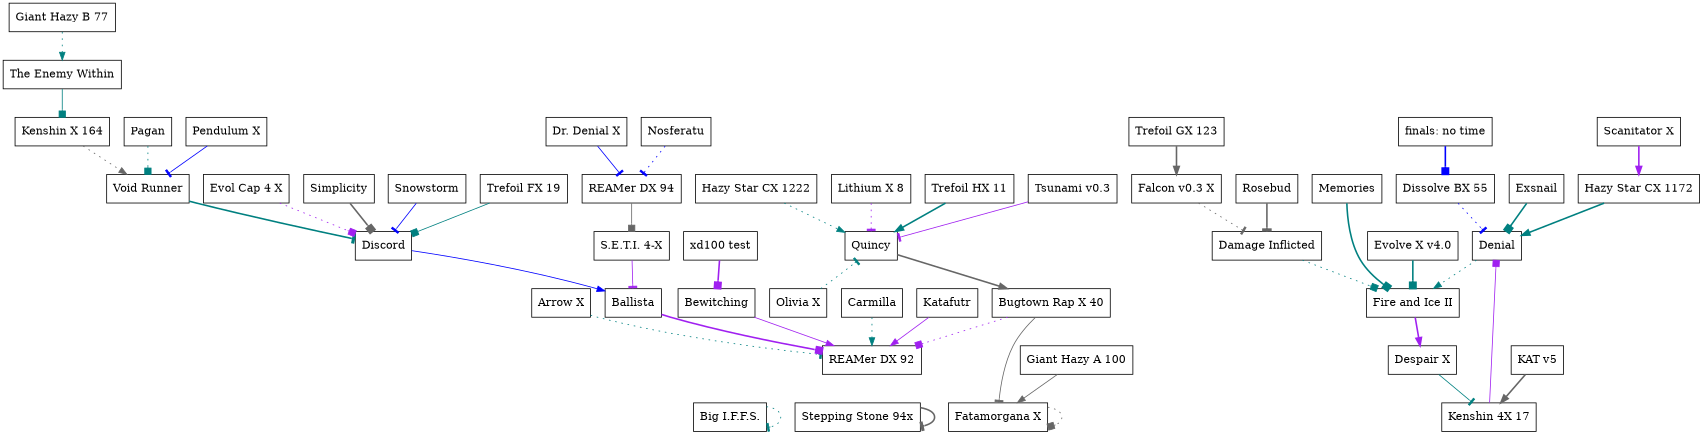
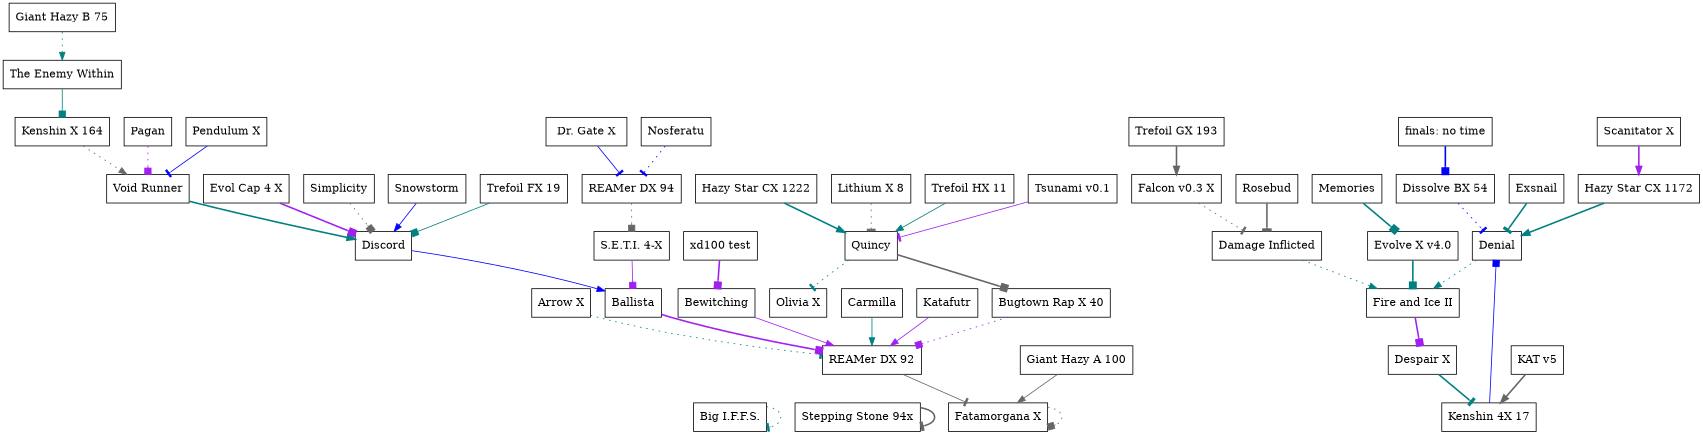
(62, 17) -> (62, 17)
(586, 132) -> (586, 132)
(1176, 132) -> (1176, 132)
(148, 156) -> (148, 156)
(1073, 189) -> (1073, 189)
(1445, 189) -> (1445, 189)
(632, 213) -> (632, 213)
(359, 214) -> (359, 214)
(871, 215) -> (871, 215)
(924, 215) -> (924, 215)
(406, 216) -> (406, 216)
(811, 216) -> (811, 216)
(1518, 216) -> (1518, 216)
(314, 217) -> (314, 217)
(270, 221) -> (270, 221)
(1355, 248) -> (1377, 215)
(948, 270) -> (948, 270)
(632, 272) -> (632, 272)
(1336, 273) -> (1336, 273)
(838, 276) -> (831, 273)
(872, 328) -> (872, 328)
(1417, 328) -> (1417, 328)
(1493, 335) -> (1493, 335)
(1009, 354) -> (933, 388)
(1454, 387) -> (1454, 387)
